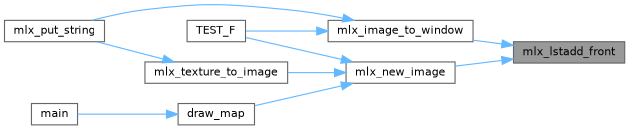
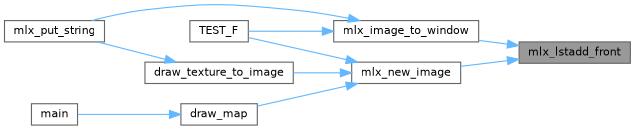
(216, 73) -> (219, 73)
